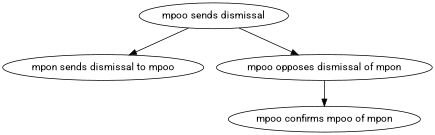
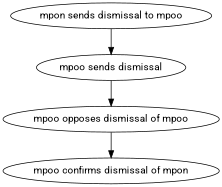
(162, 40) -> (111, 38)
(324, 67) -> (111, 119)
(324, 119) -> (111, 171)
